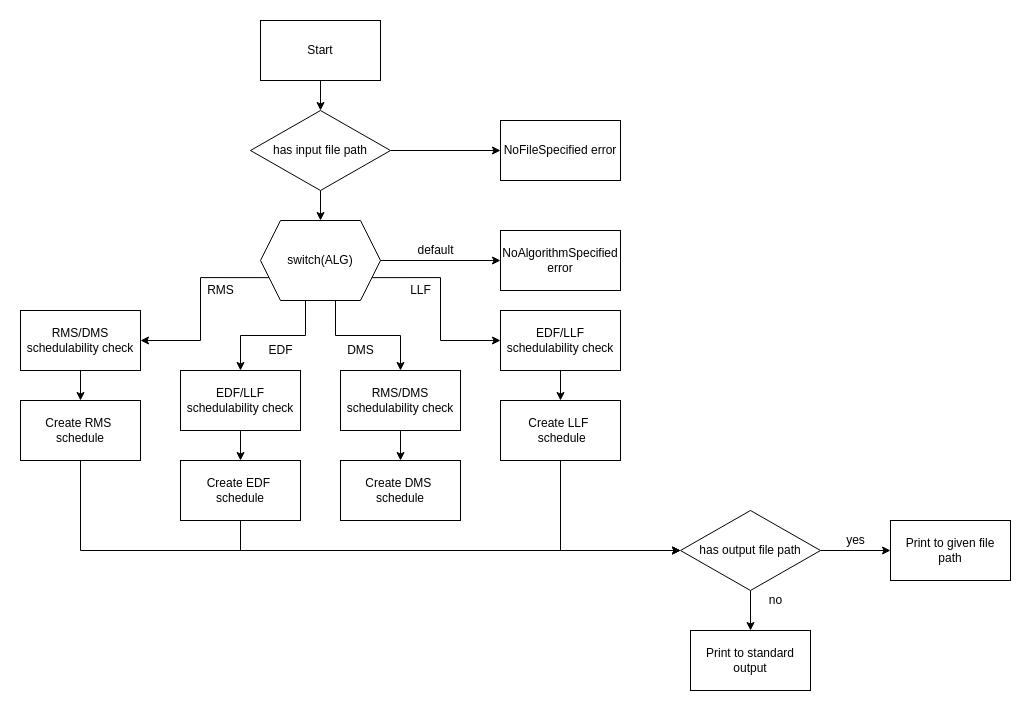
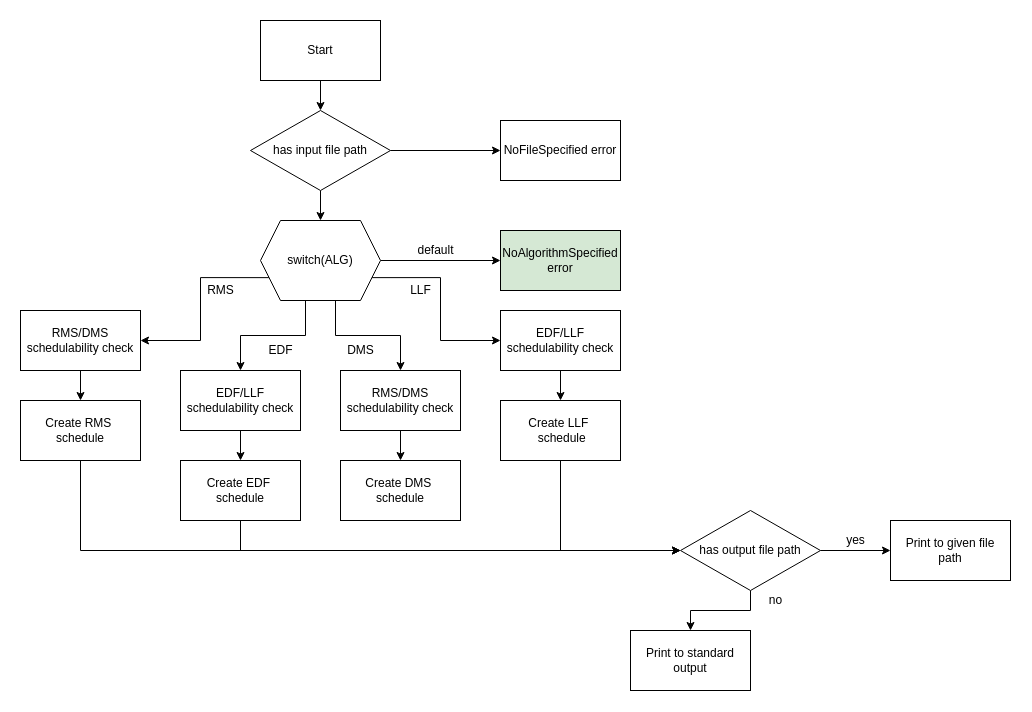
(561, 261) -> (561, 261)
(751, 661) -> (691, 661)
